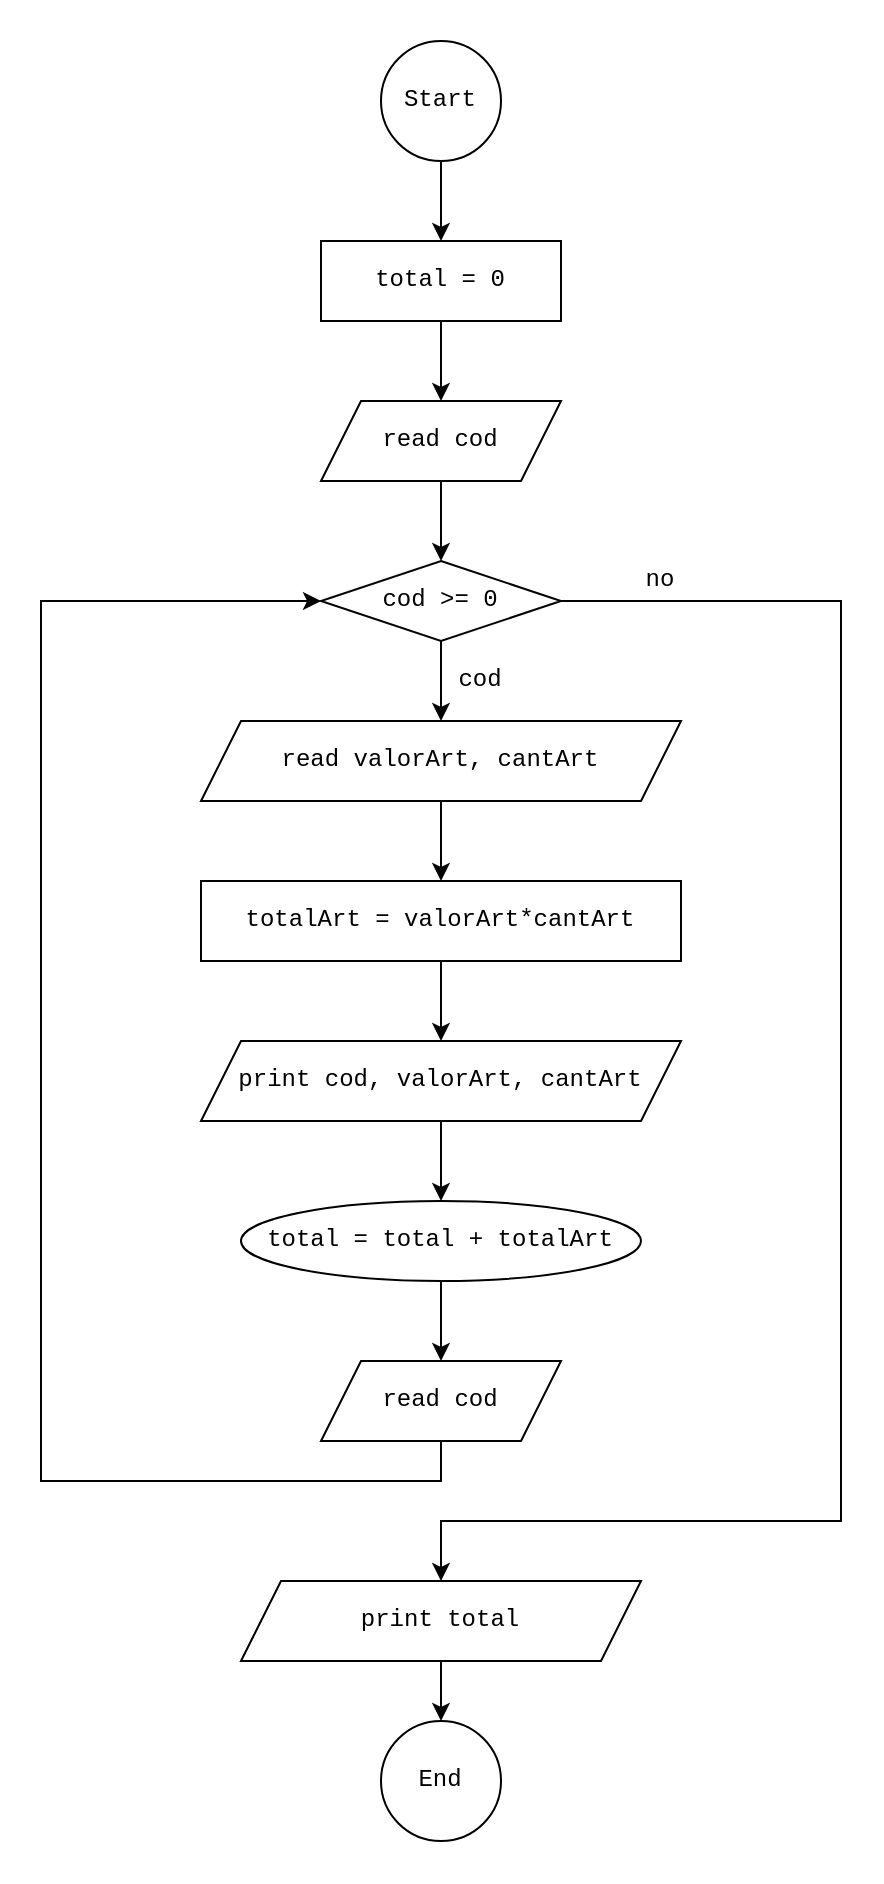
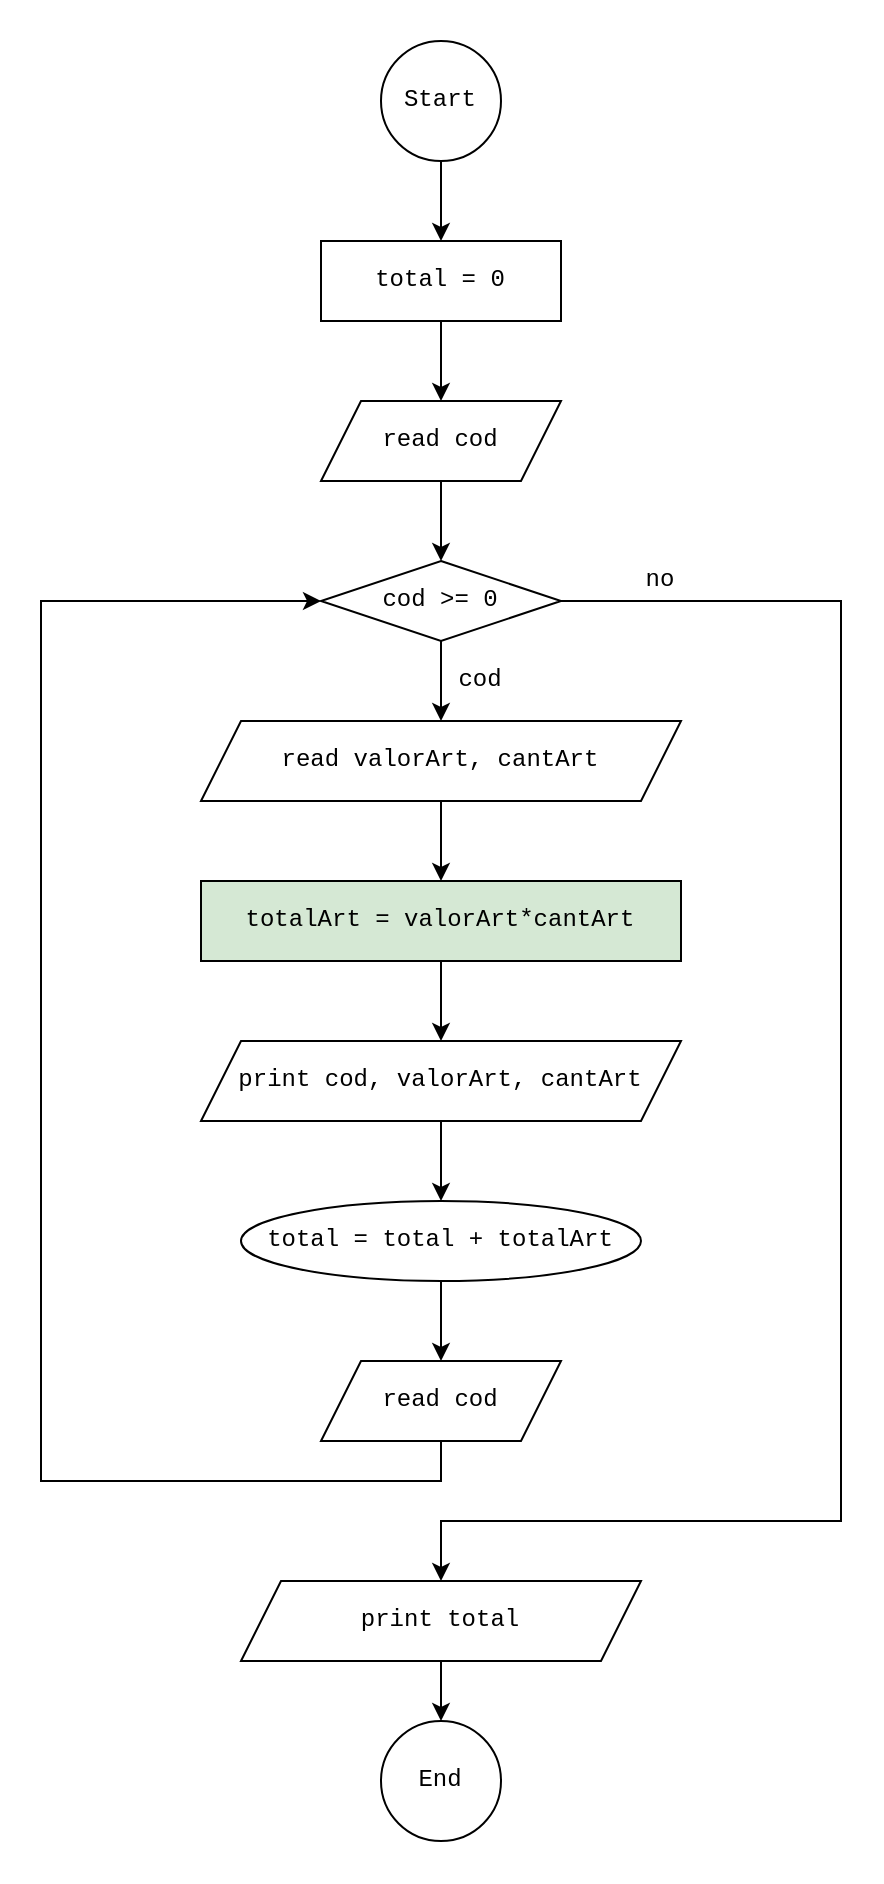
(441, 921) -> (441, 921)
